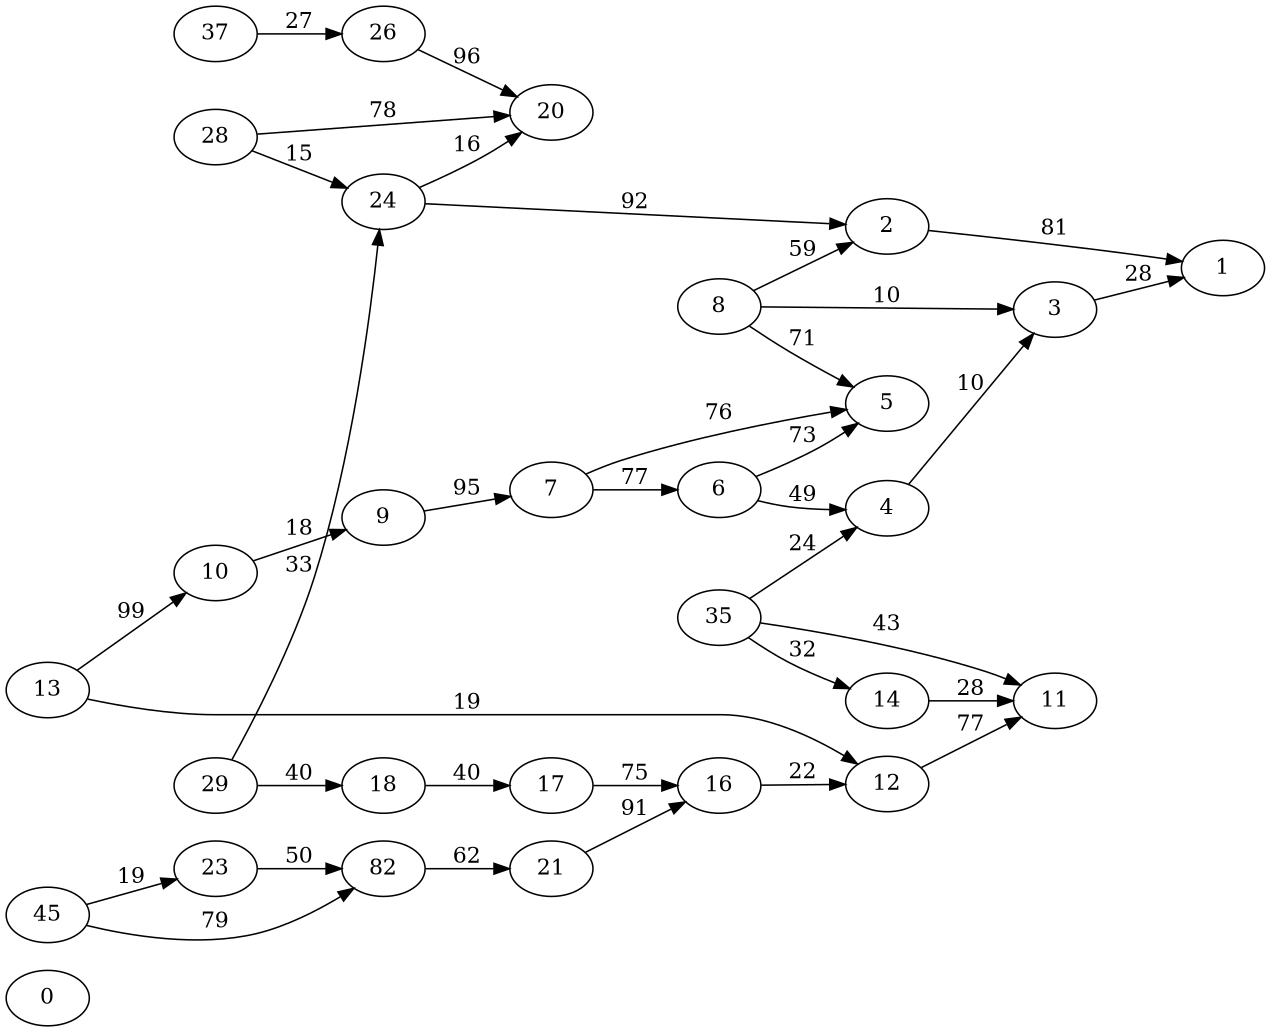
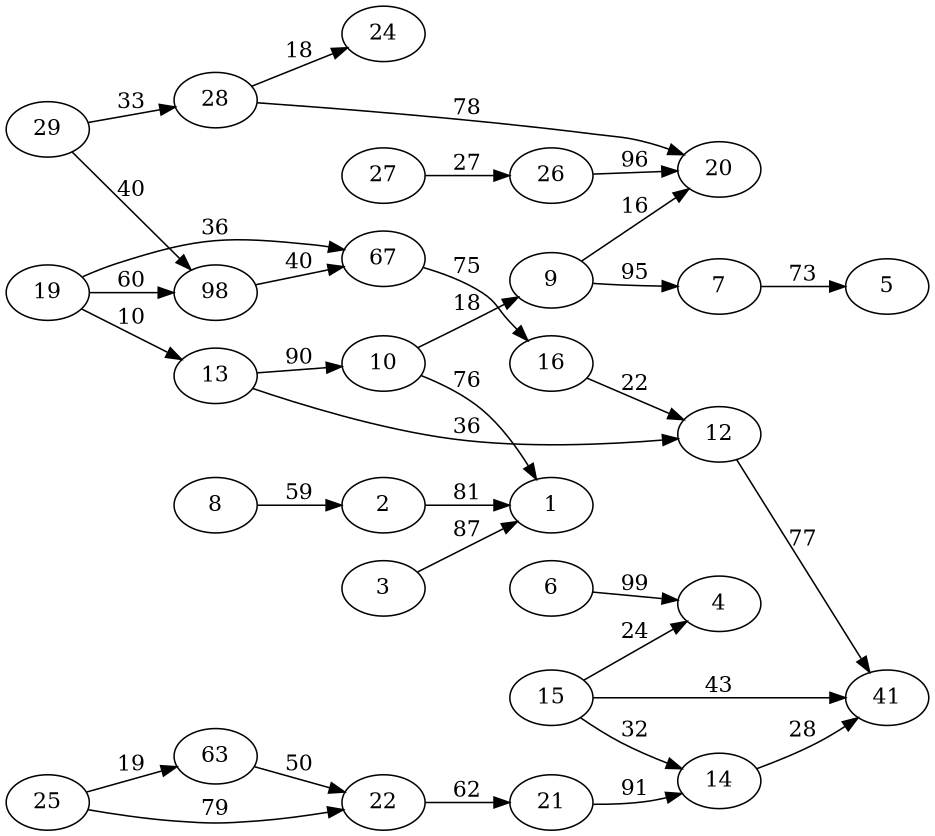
(216, 34) -> (384, 176)
(300, 155) -> (300, 52)
(465, 166) -> (629, 229)
(627, 214) -> none
(1139, 275) -> (467, 531)
none -> (48, 293)
(879, 308) -> none
(794, 354) -> none
none -> (483, 411)
(719, 414) -> (803, 275)
(966, 415) -> none
(802, 456) -> none
(627, 490) -> none
(803, 495) -> (635, 585)
(333, 511) -> (124, 116)
(132, 612) -> (300, 358)
(719, 618) -> (551, 698)
(1055, 701) -> (887, 698)
(467, 703) -> (467, 427)
(384, 786) -> (216, 293)
(551, 786) -> (384, 259)
(628, 831) -> (630, 803)
(216, 869) -> (216, 756)
(384, 869) -> (384, 802)
(48, 915) -> (48, 802)
(48, 998) -> none
